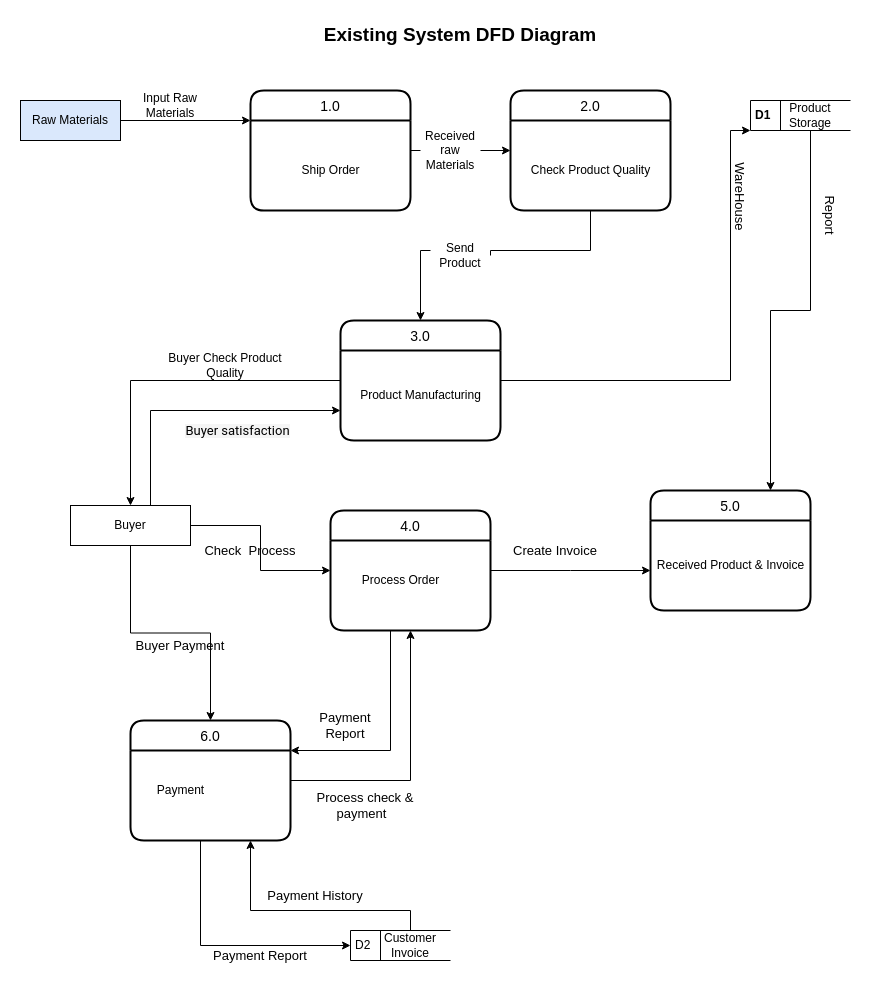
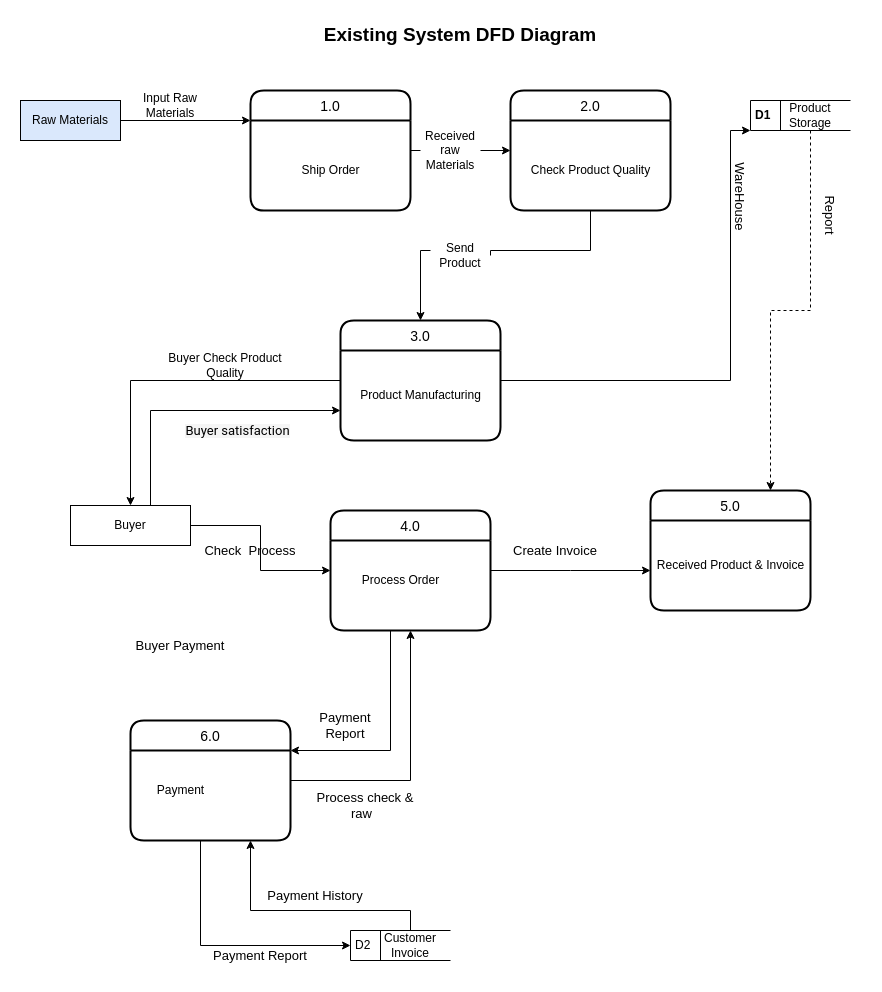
(795, 311) -> (795, 311)
(168, 633) -> none
(366, 806) -> (366, 806)
